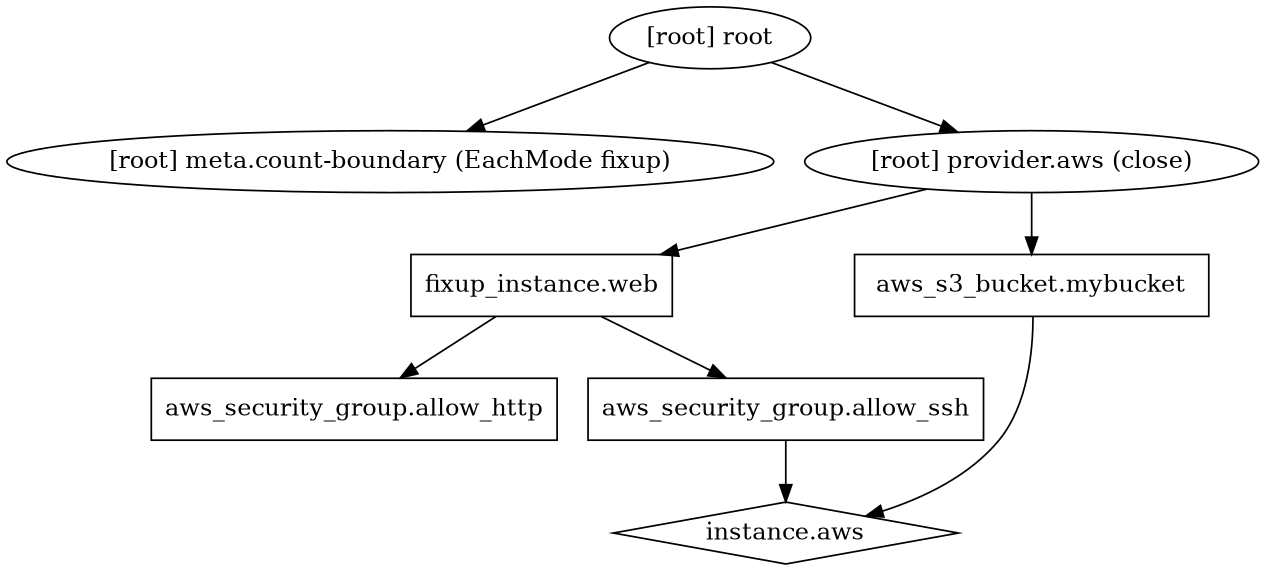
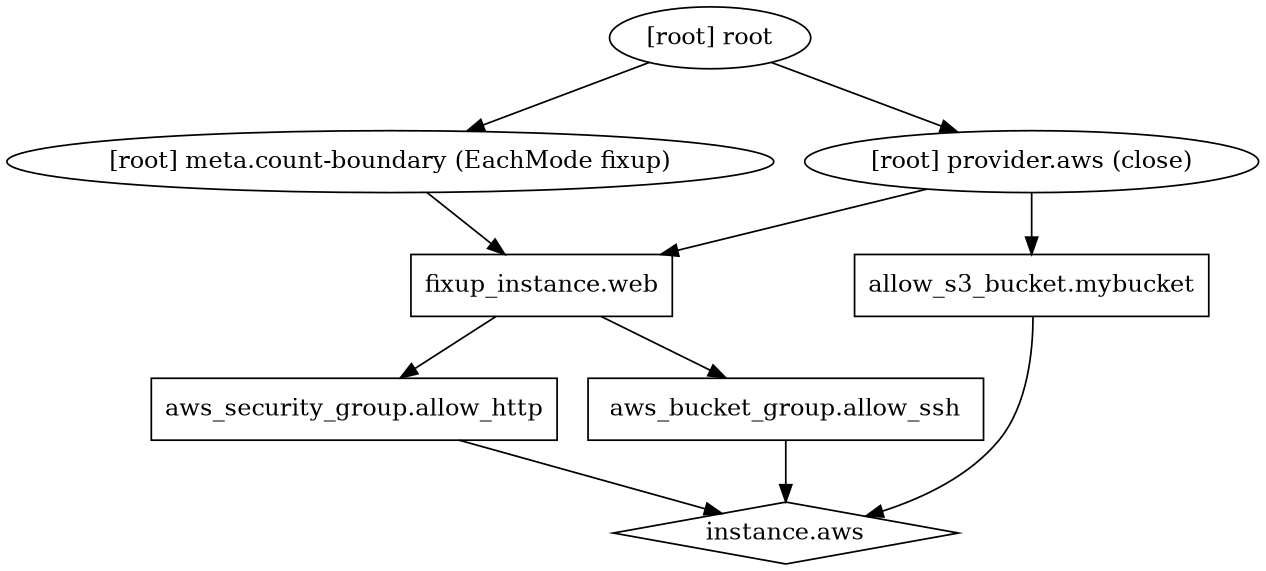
none -> (459, 218)
(1032, 285) -> (1032, 285)
(786, 409) -> (786, 409)
none -> (582, 475)
